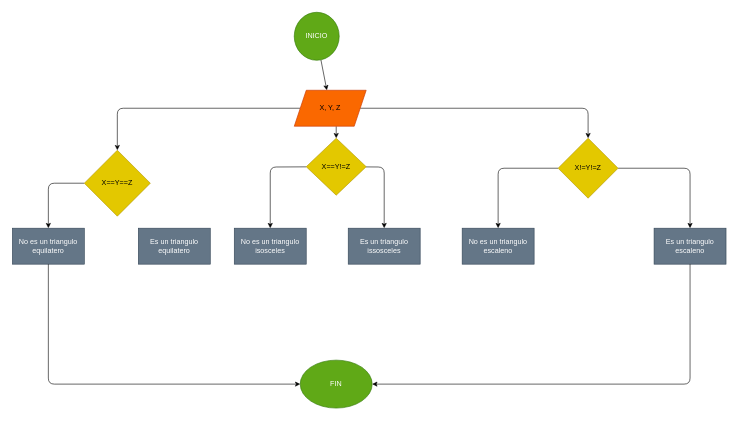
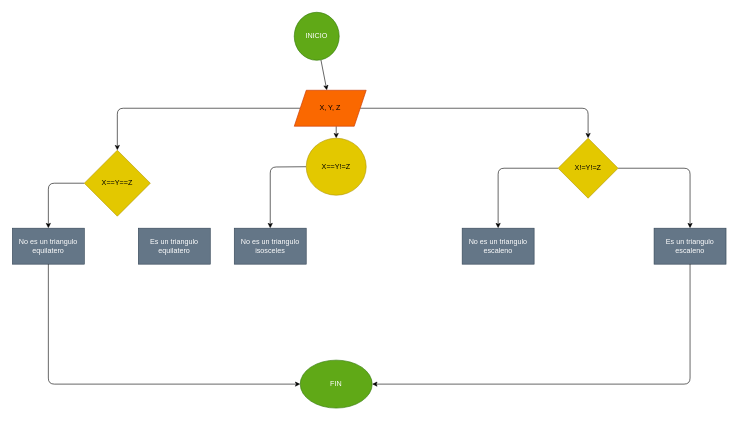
(336, 167) -> (336, 167)
(382, 168) -> none
(384, 246) -> none
